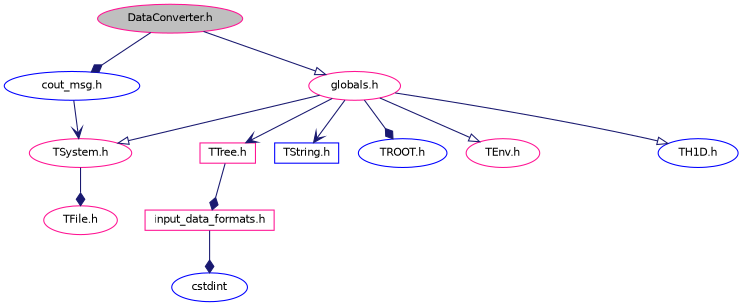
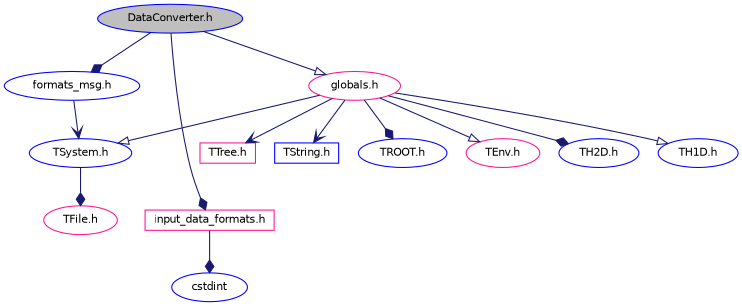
(170, 19) -> (170, 19)
(72, 86) -> (72, 86)
(81, 153) -> (81, 153)
none -> (599, 153)
(220, 180) -> (180, 117)
